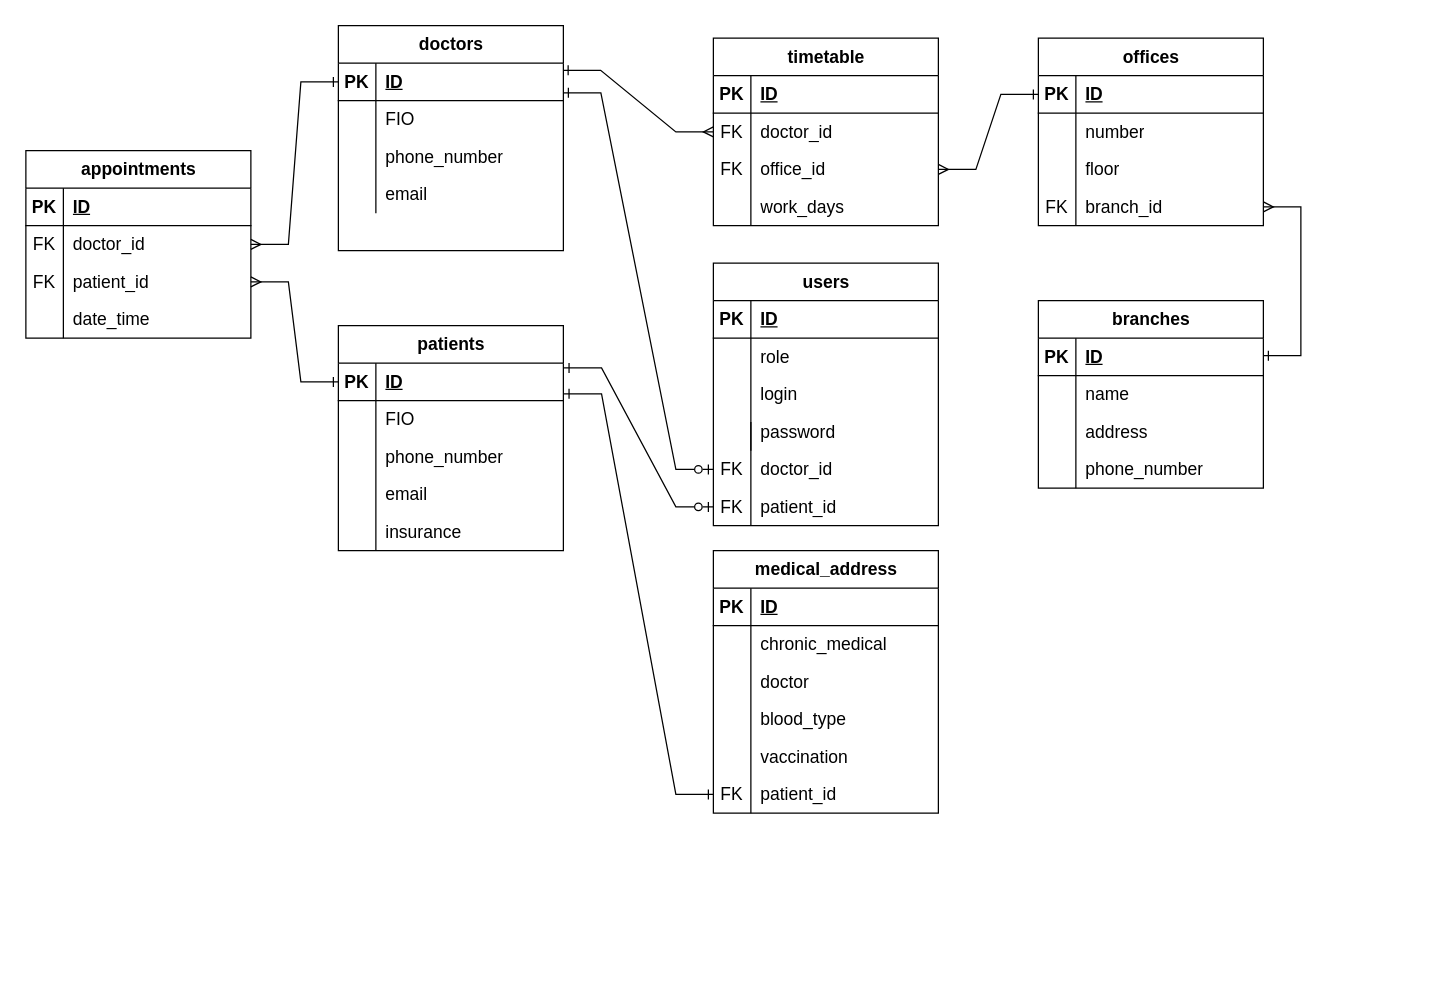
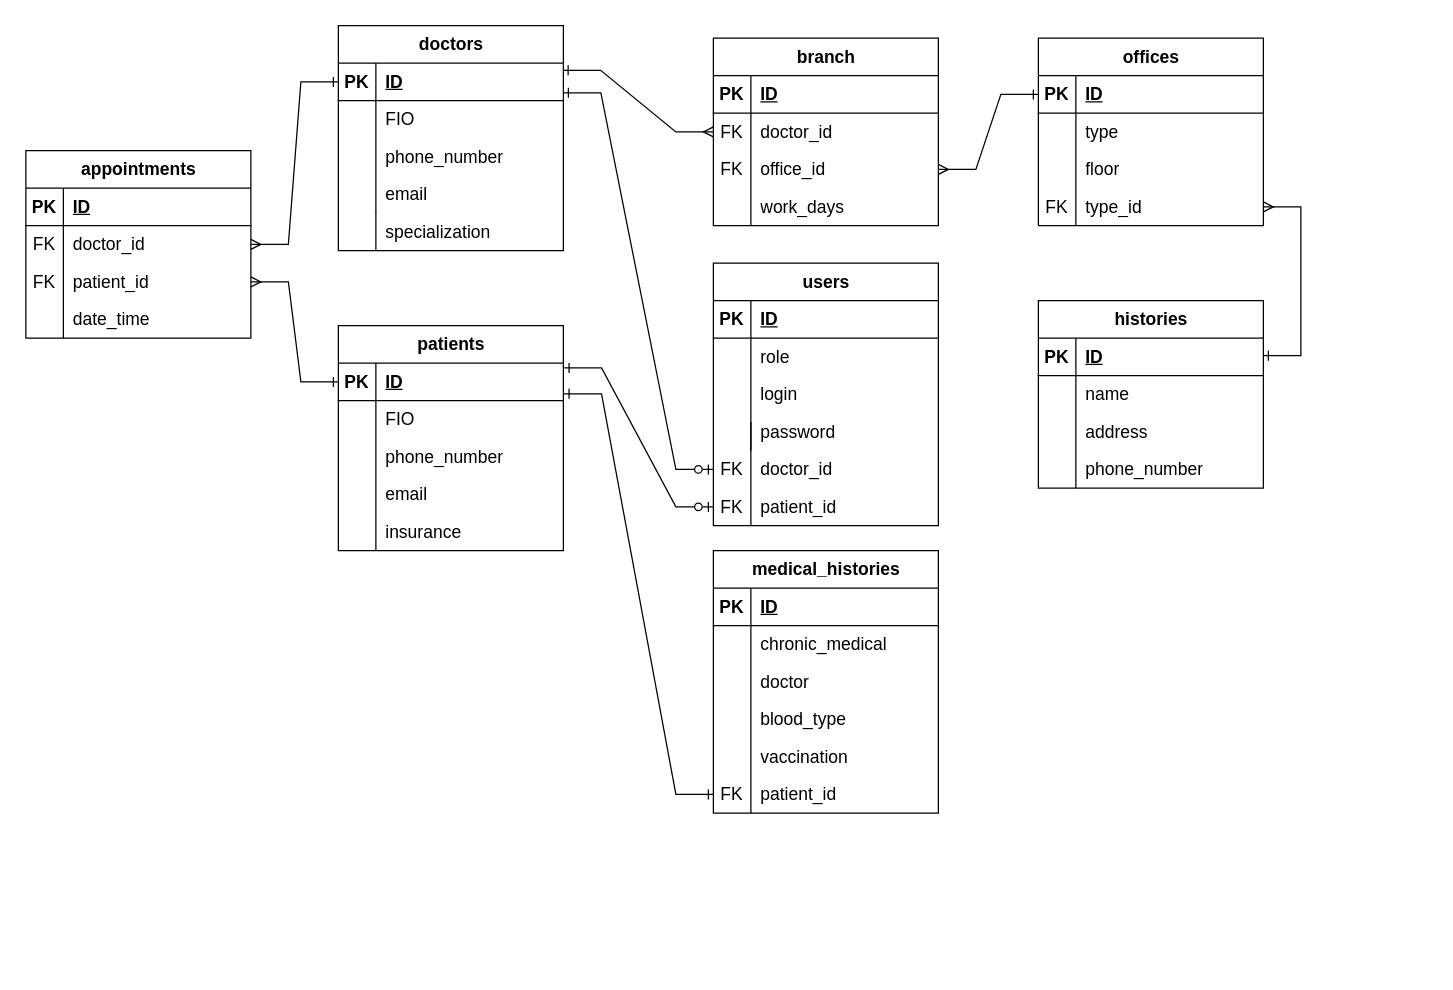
(826, 57) -> (826, 57)
(1115, 132) -> (1105, 132)
(1127, 207) -> (1118, 207)
none -> (469, 232)
(1151, 319) -> (1151, 319)
(826, 569) -> (826, 569)
